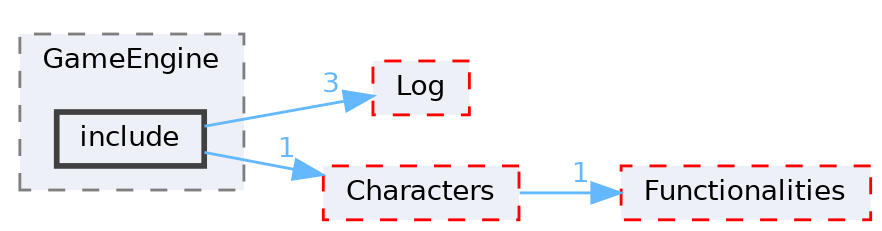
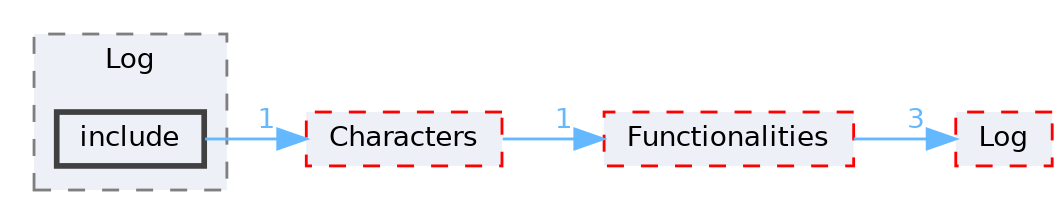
(132, 61) -> (130, 61)
(274, 114) -> (890, 139)
